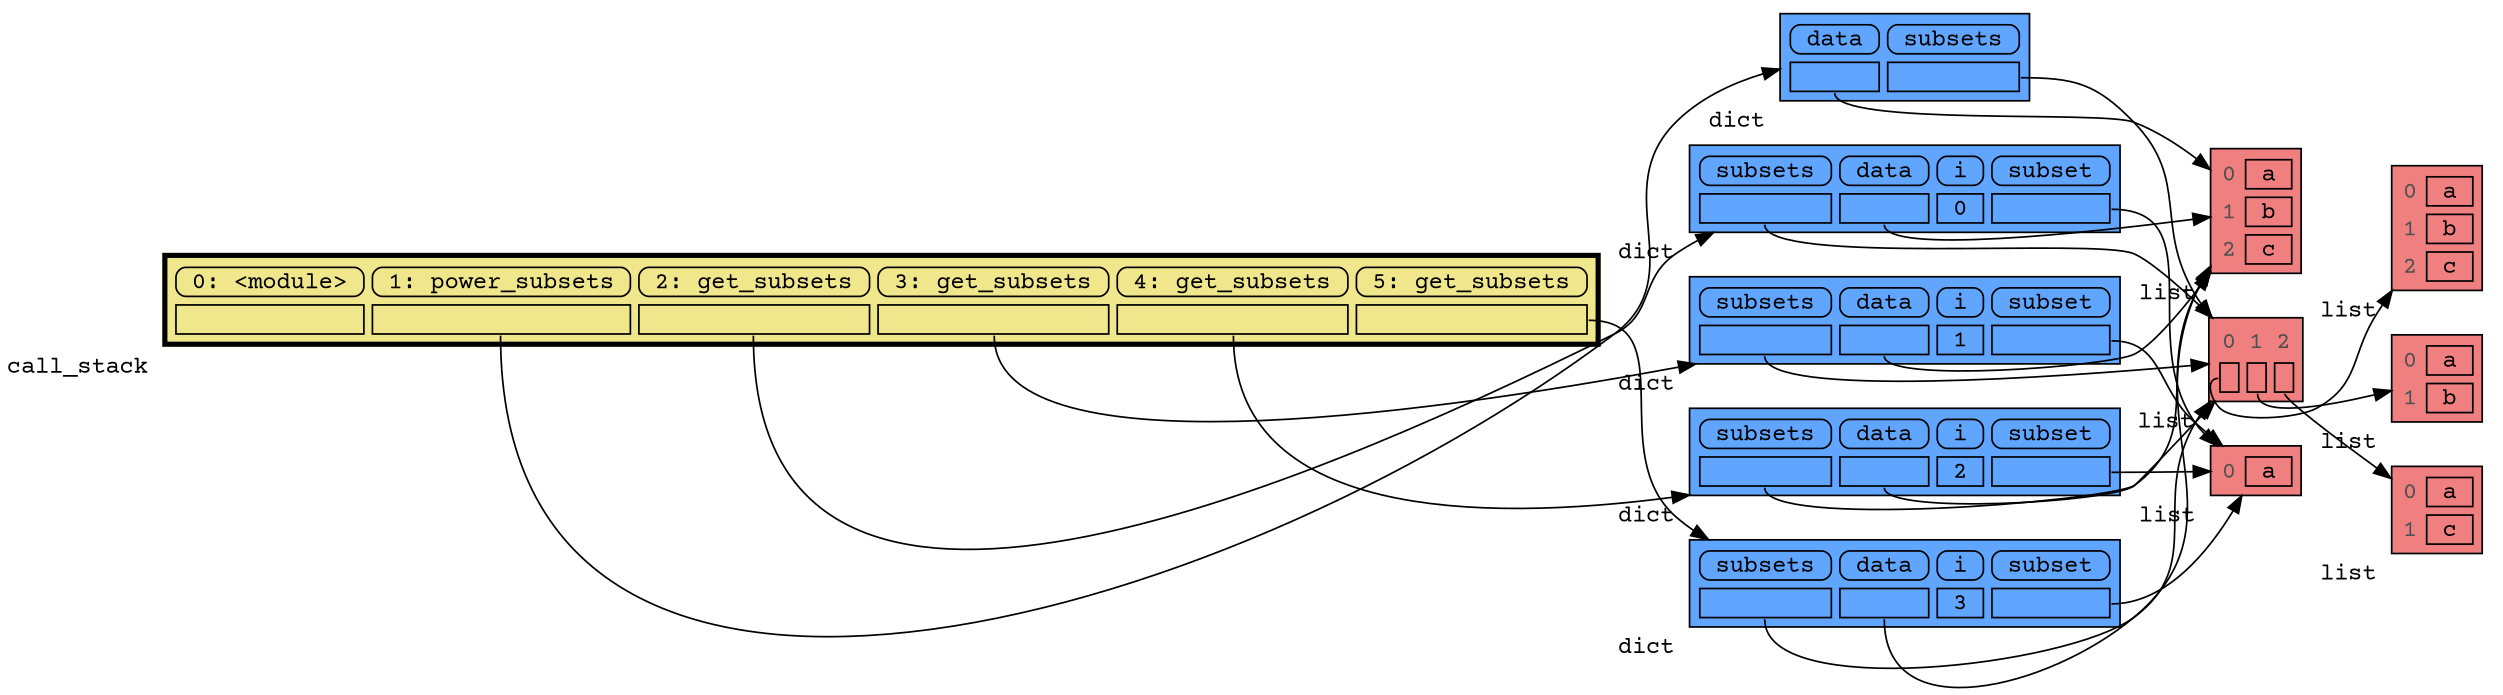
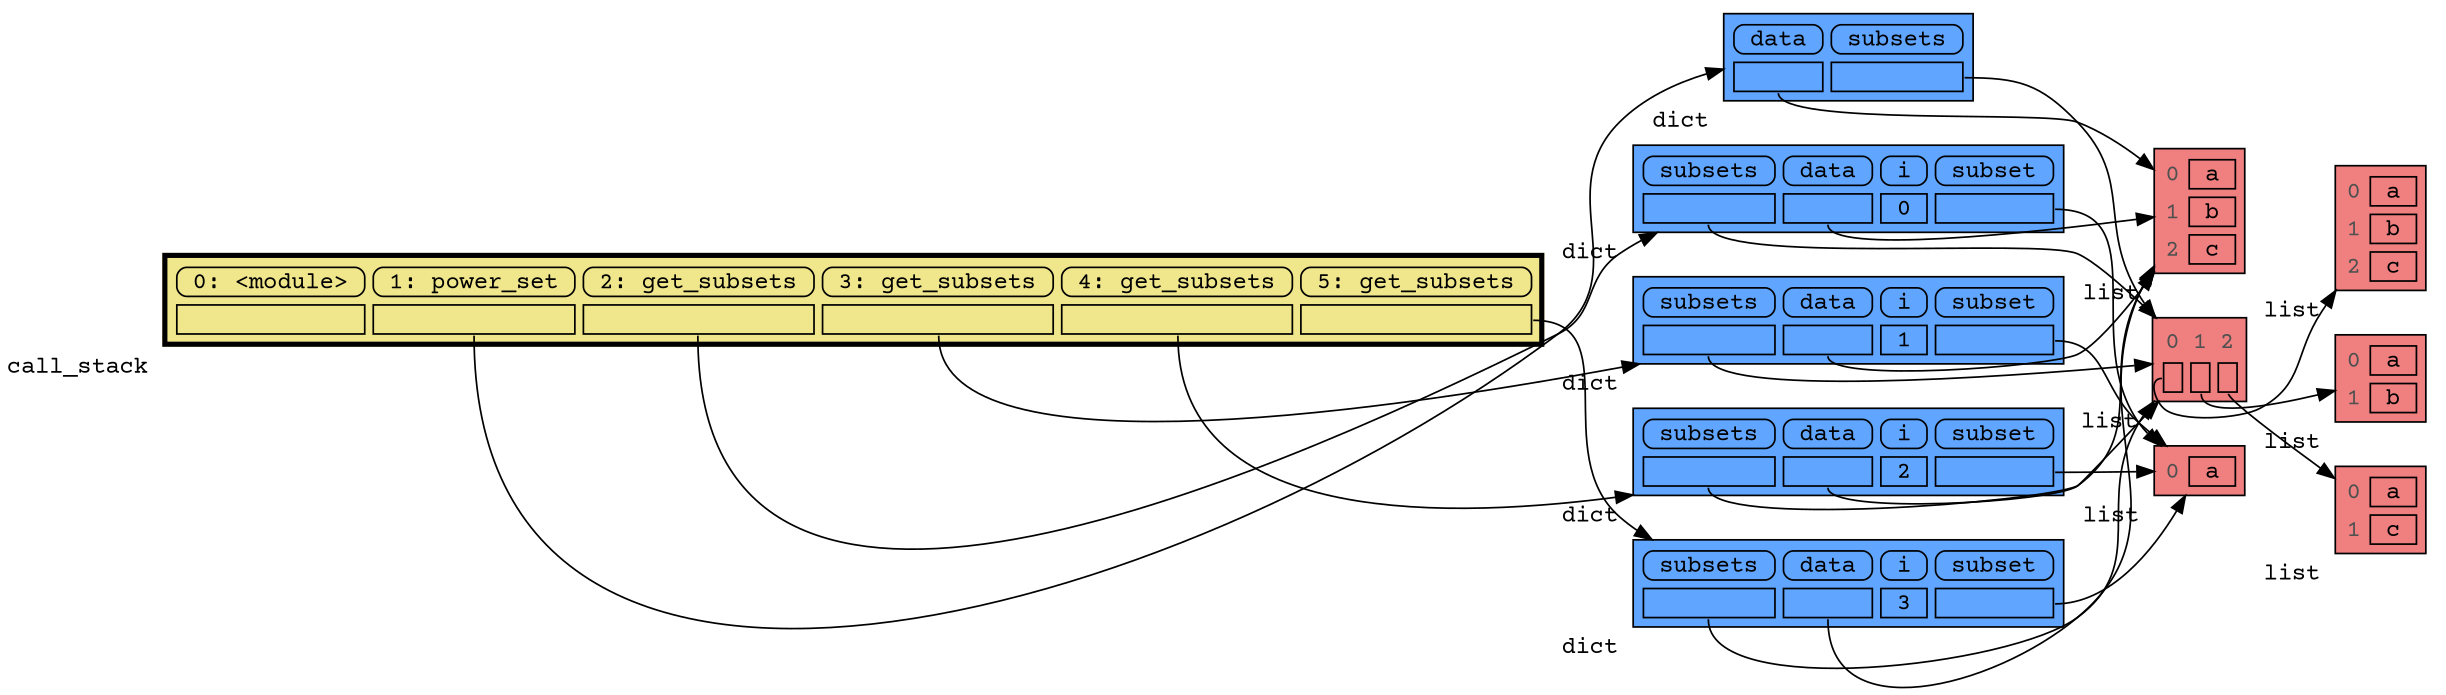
(501, 281) -> (474, 281)
